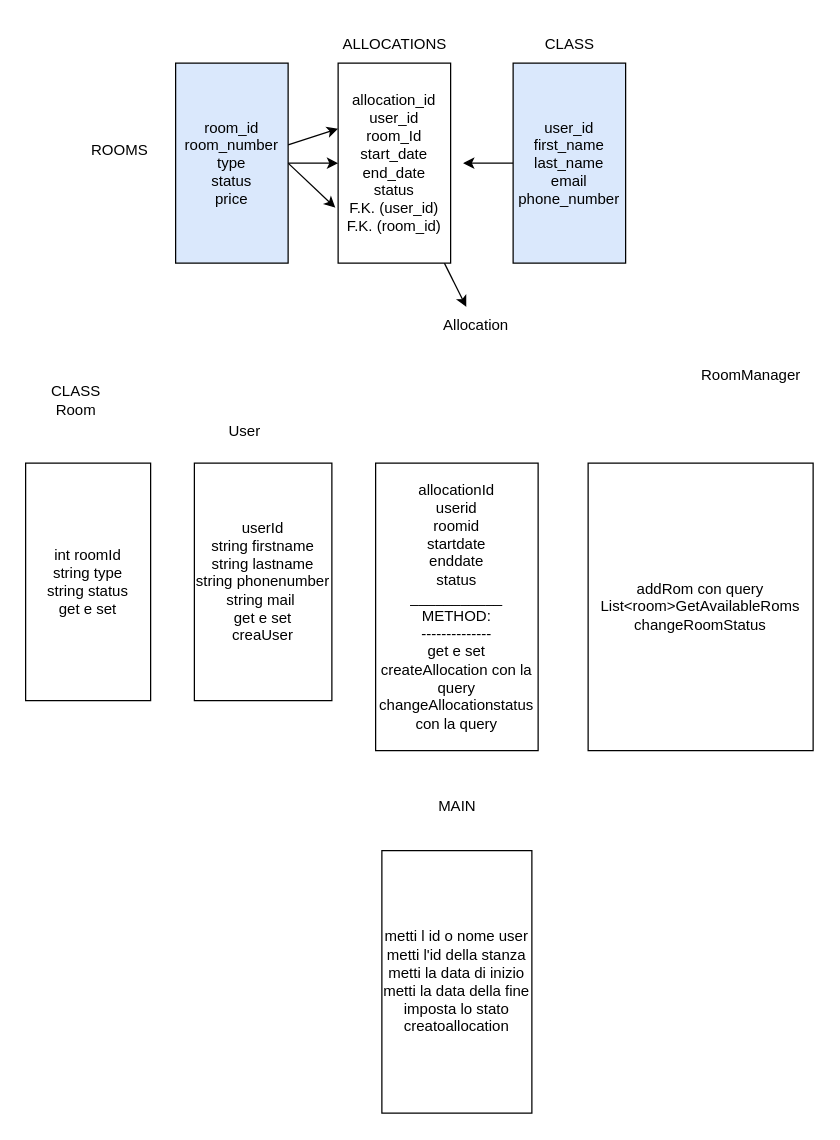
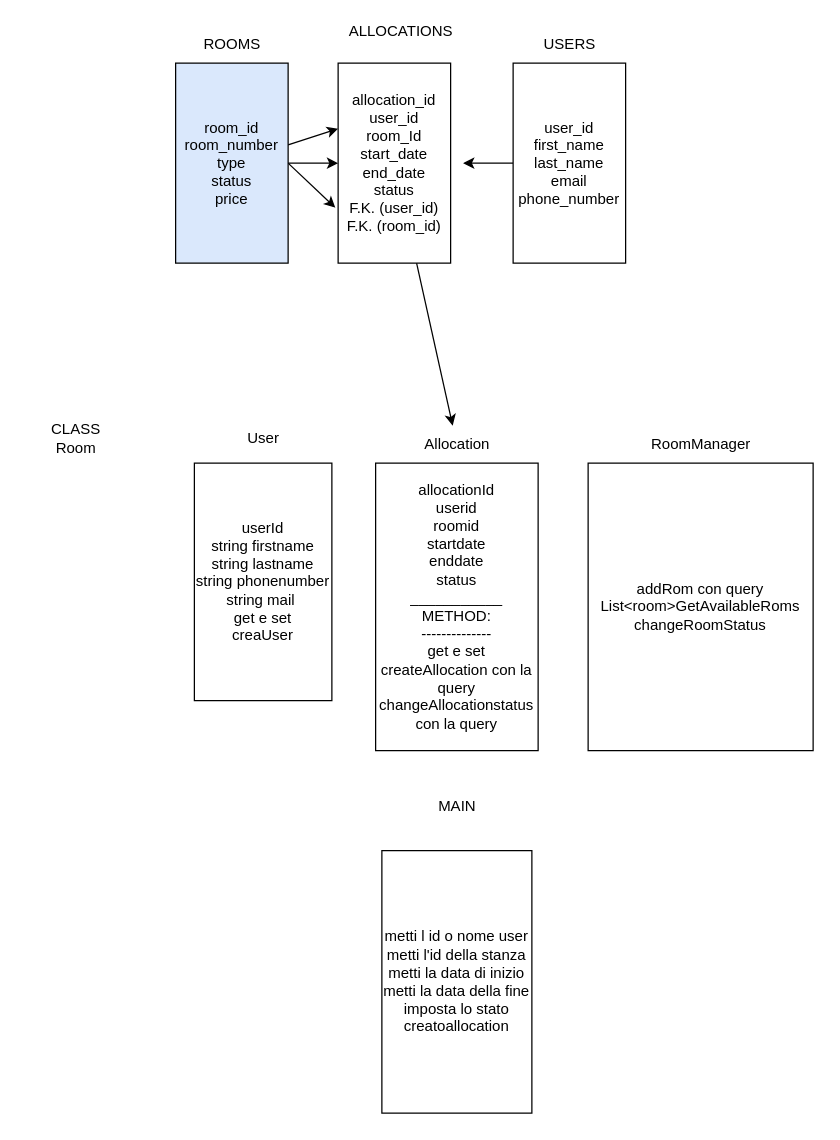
(394, 44) -> (401, 32)
(570, 44) -> (570, 44)
(119, 151) -> (232, 44)
(569, 163) -> (569, 163)
(476, 326) -> (457, 444)
(751, 376) -> (701, 444)
(76, 401) -> (76, 438)
(244, 432) -> (263, 438)
(88, 582) -> none
